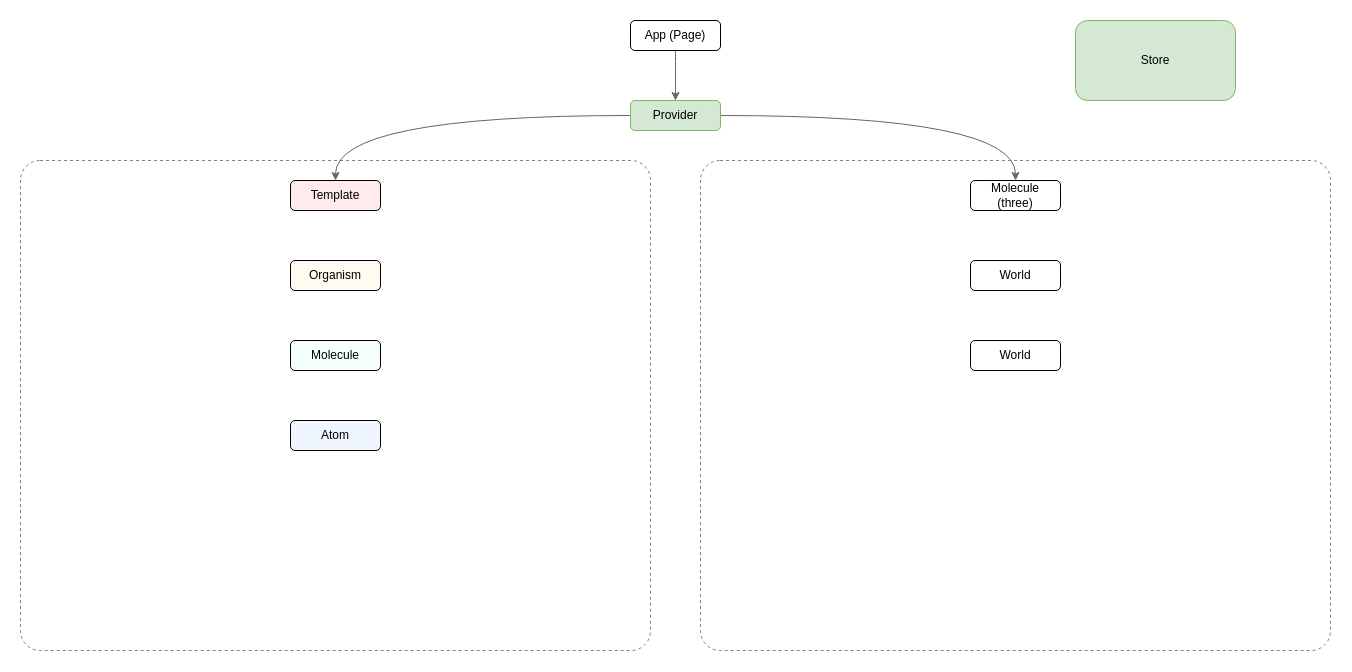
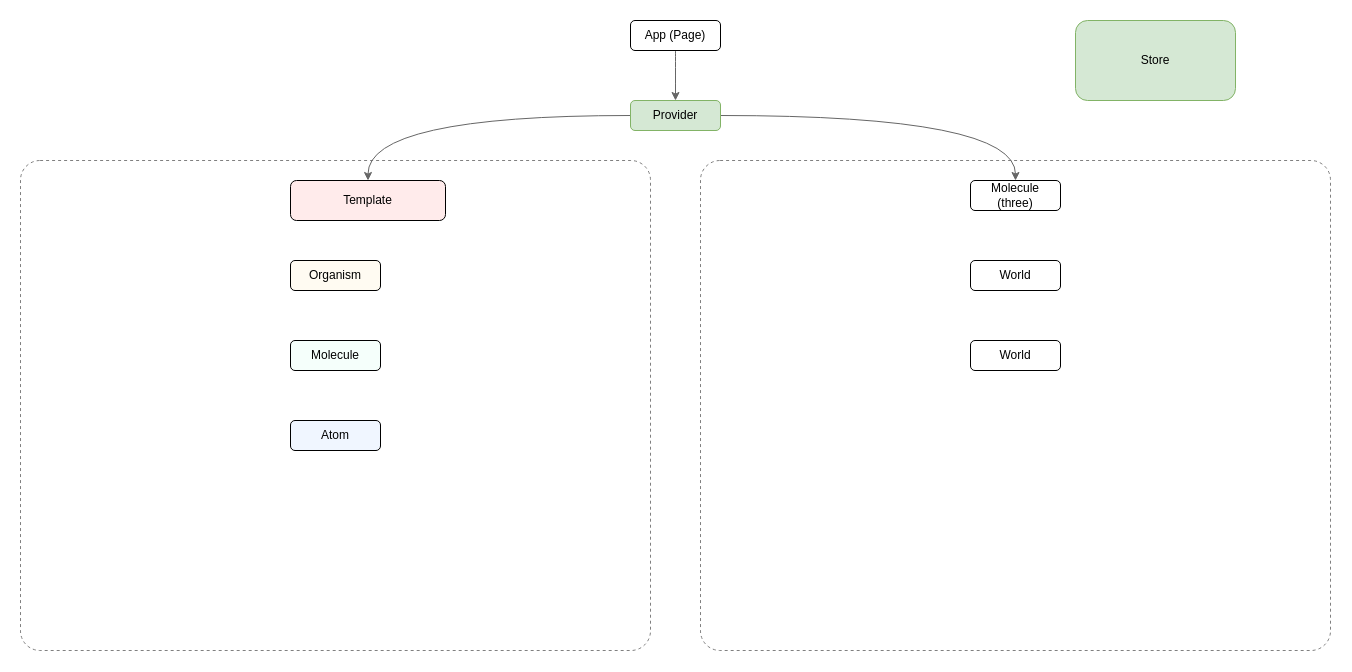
(336, 196) -> (368, 201)
